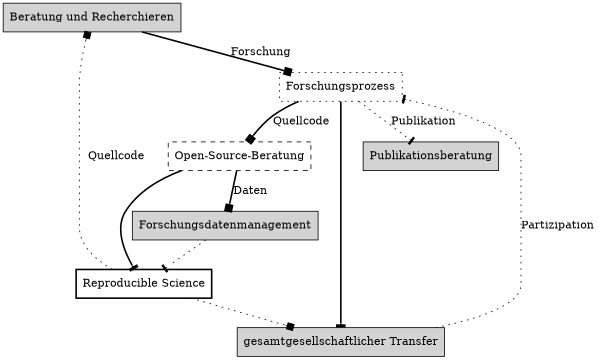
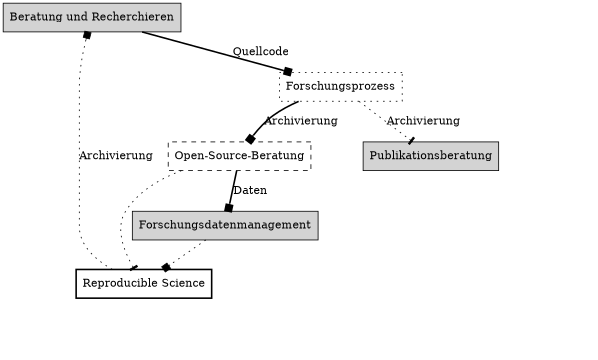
(261, 52) -> (261, 52)
(301, 122) -> (301, 122)
(424, 122) -> (424, 122)
(116, 156) -> (116, 156)
(129, 206) -> (129, 206)
(188, 252) -> (188, 252)
(341, 342) -> none
